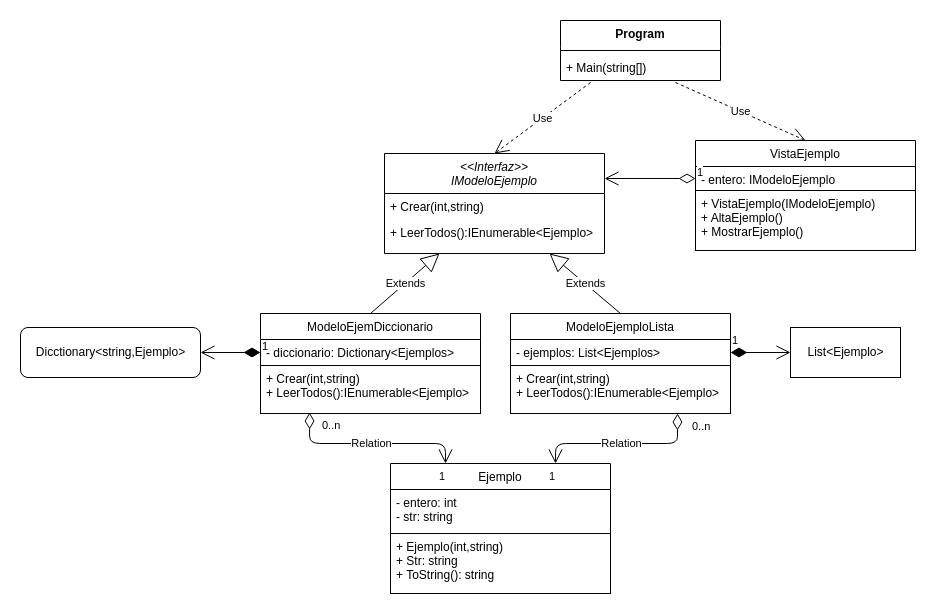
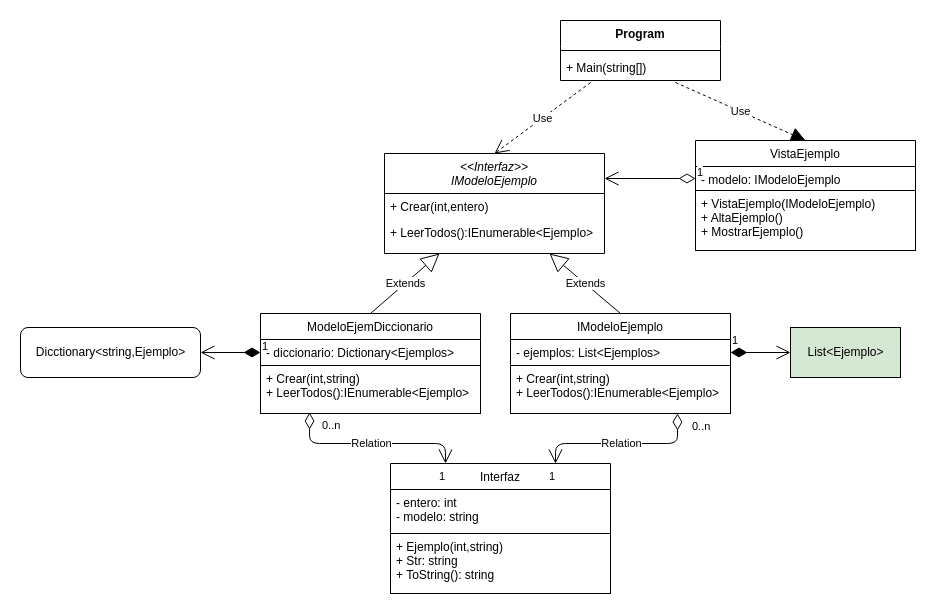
(795, 136) -> (791, 134)
(775, 180) -> (774, 180)
(448, 207) -> (449, 207)
(620, 327) -> (620, 327)
(846, 353) -> (846, 353)
(500, 477) -> (500, 477)
(433, 503) -> (433, 503)
